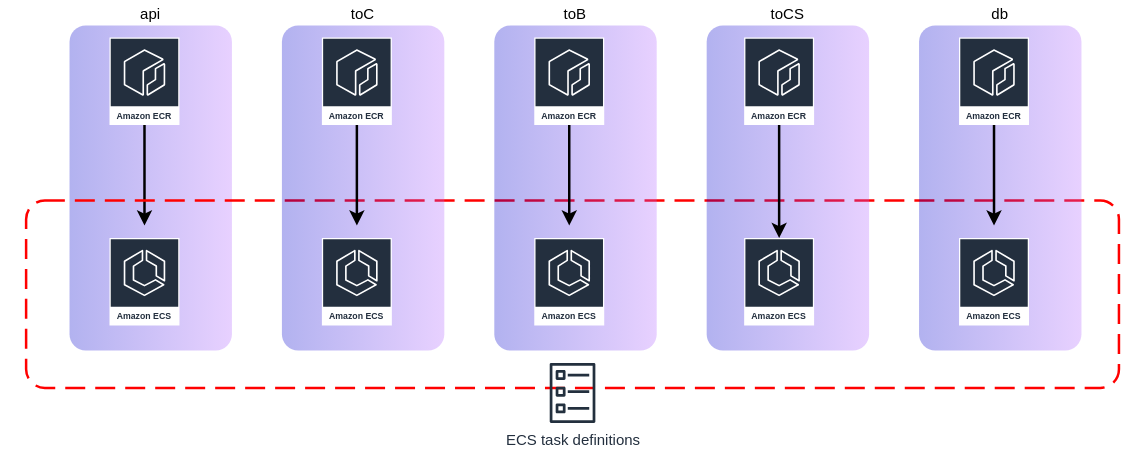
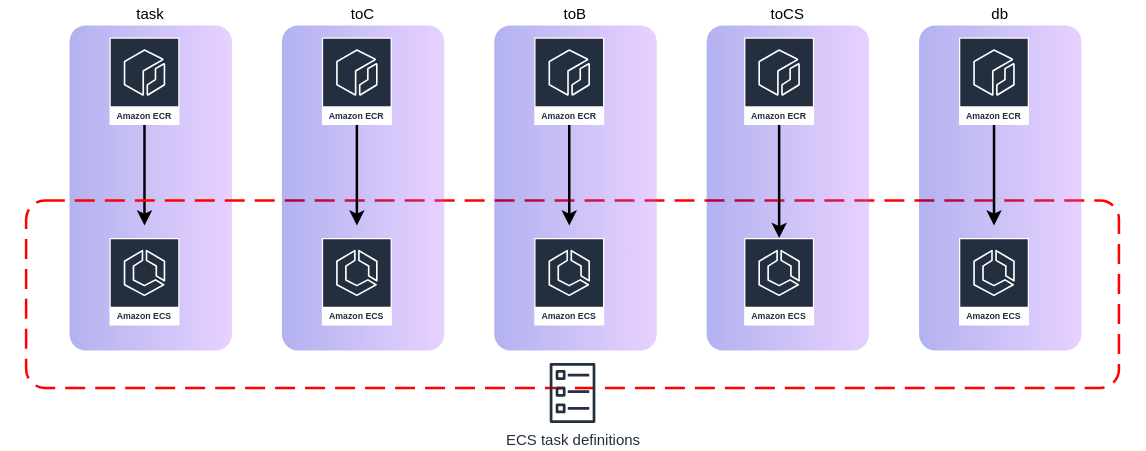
(150, 14) -> (150, 14)
